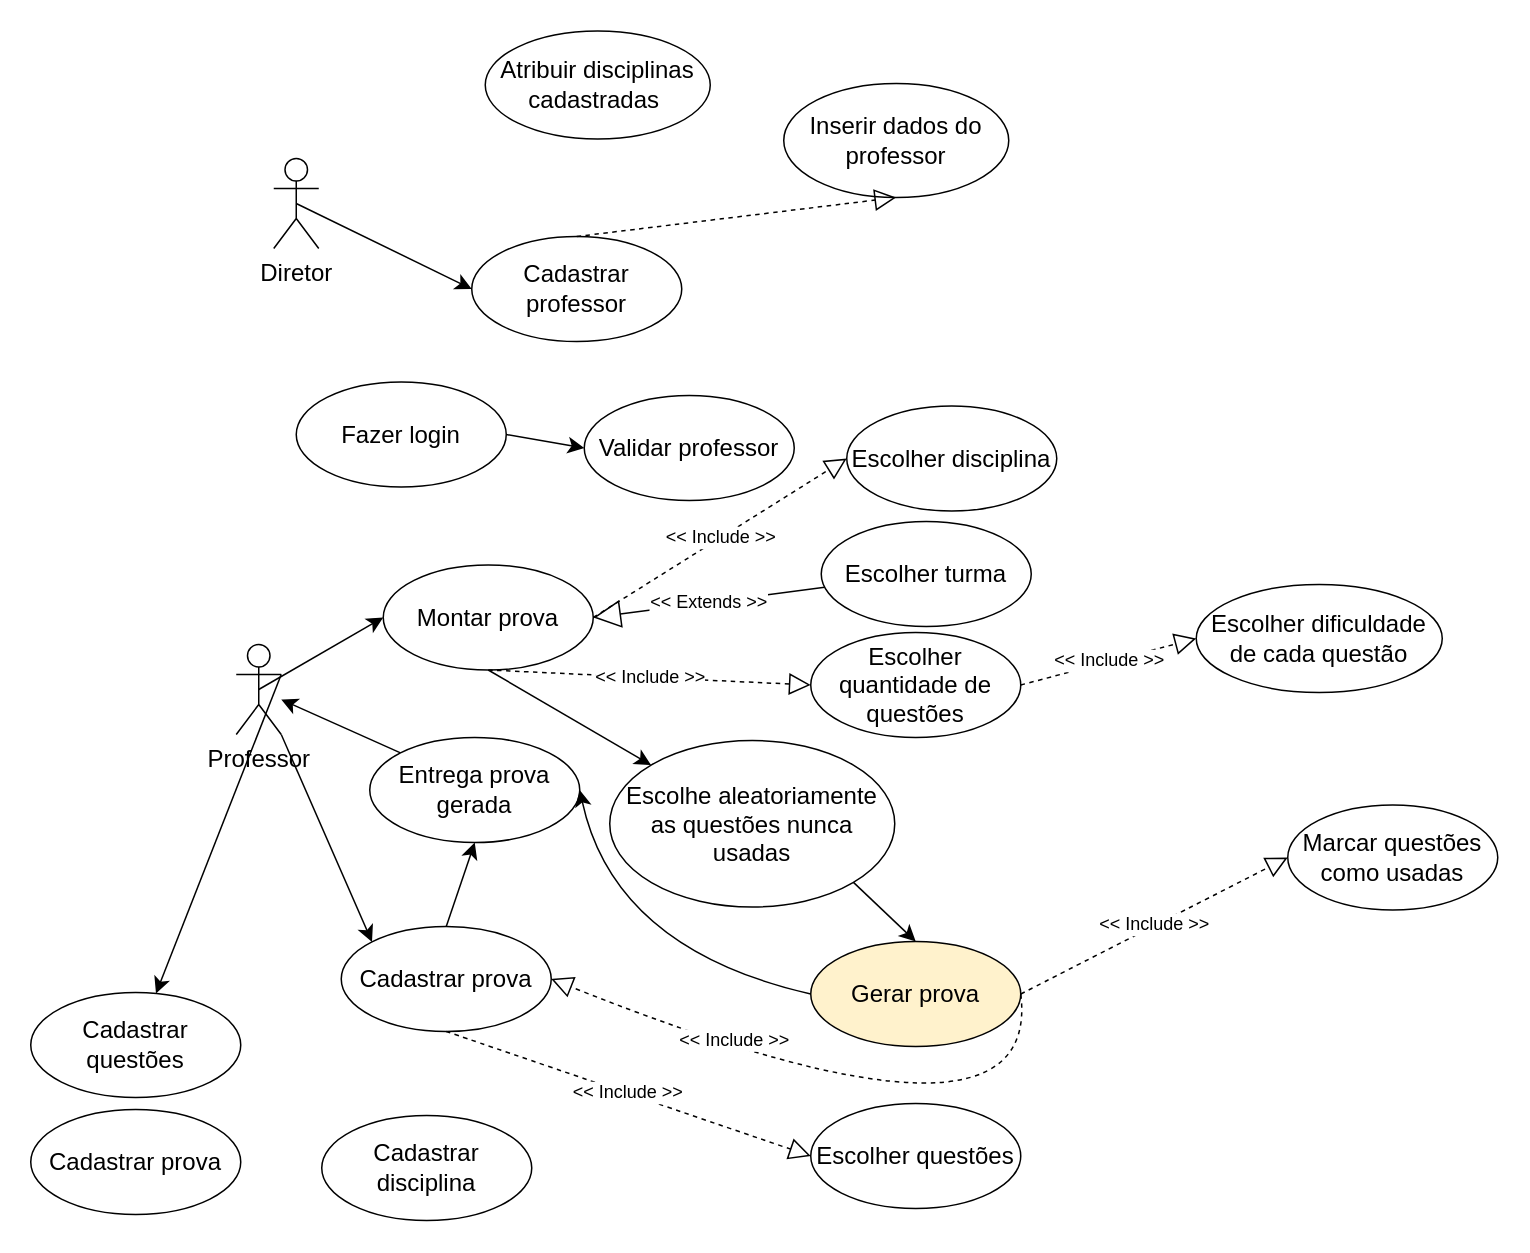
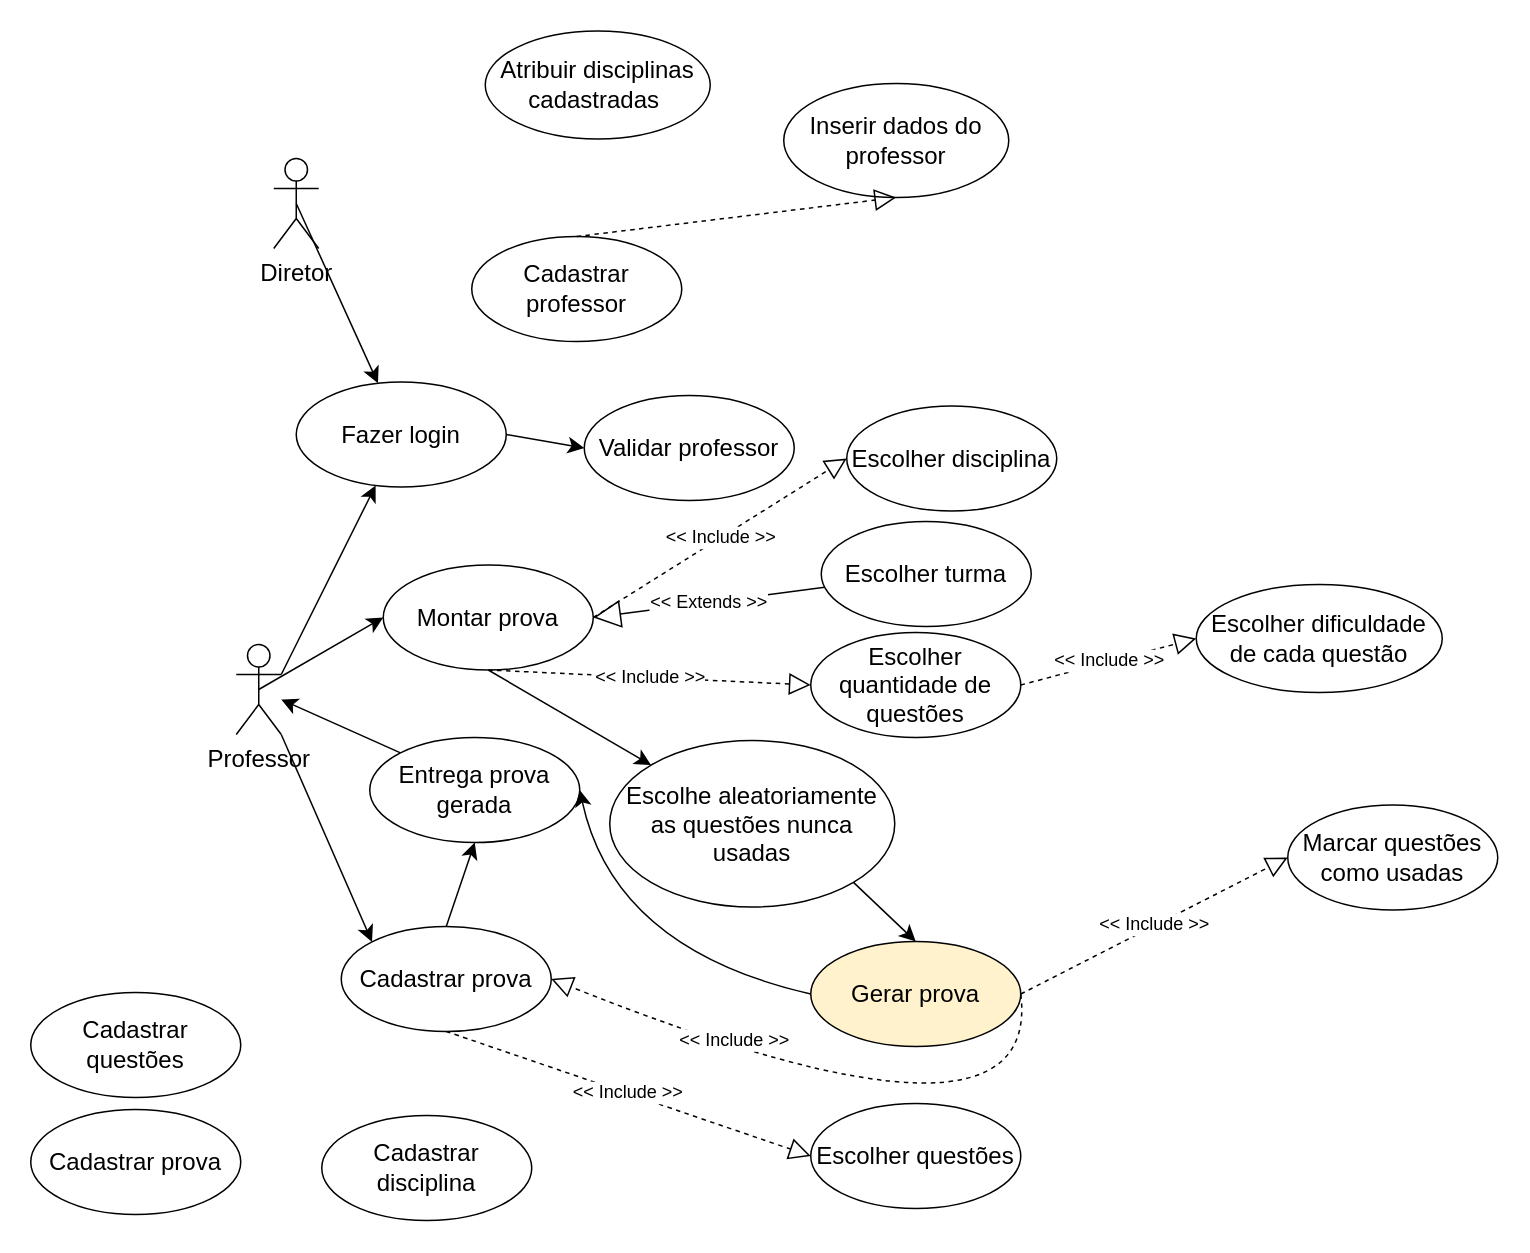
(381, 244) -> (345, 311)
(219, 833) -> (327, 583)
